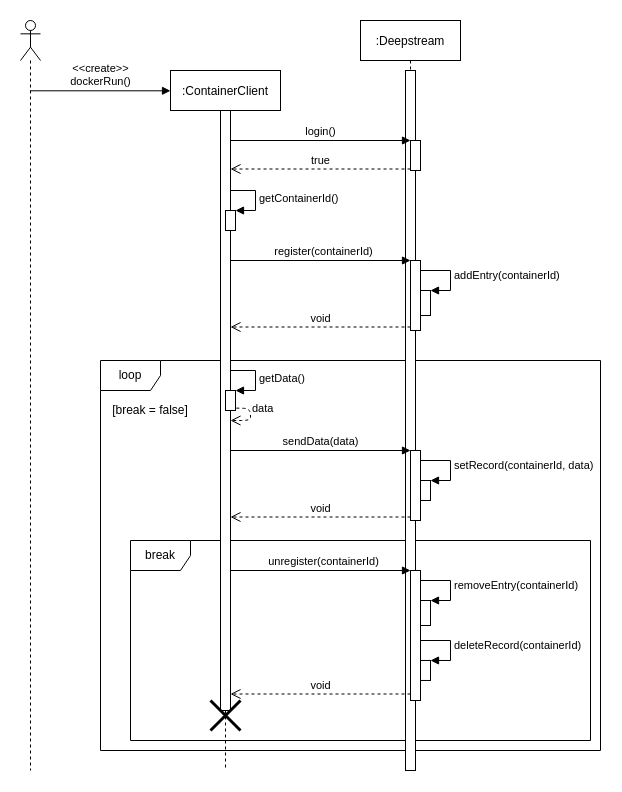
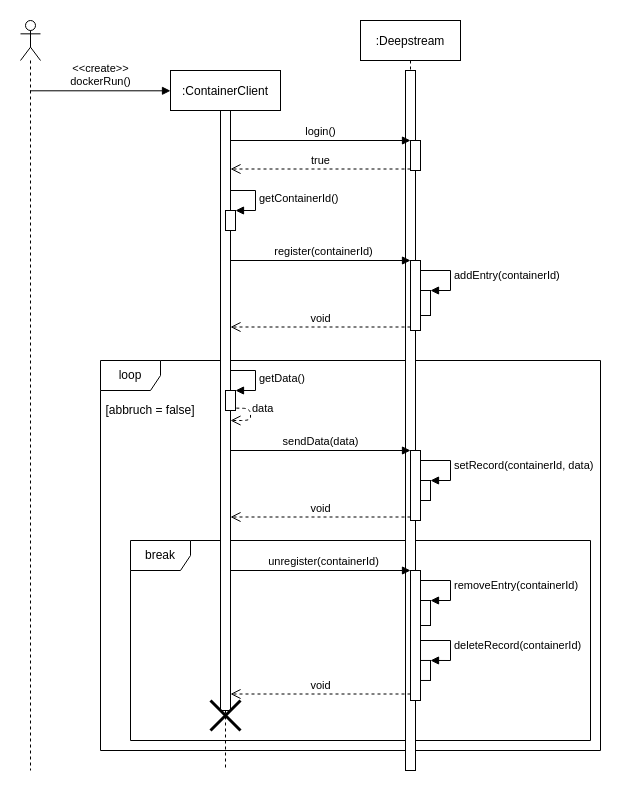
(151, 411) -> (151, 411)
